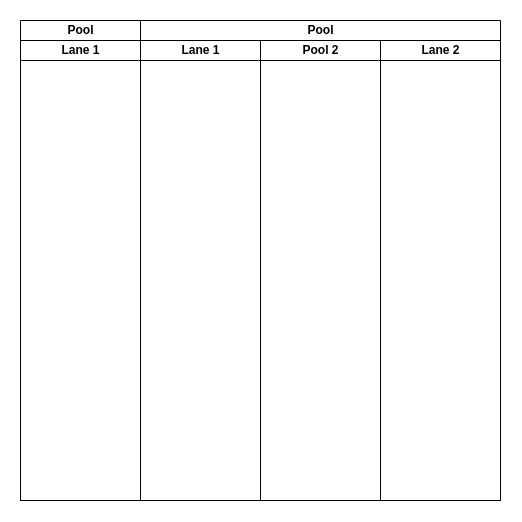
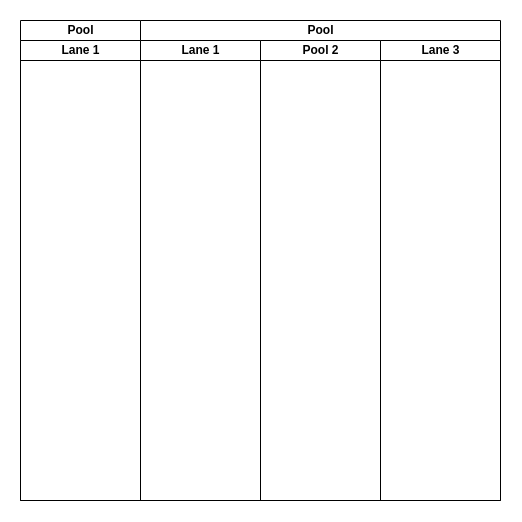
(441, 51) -> (441, 51)
